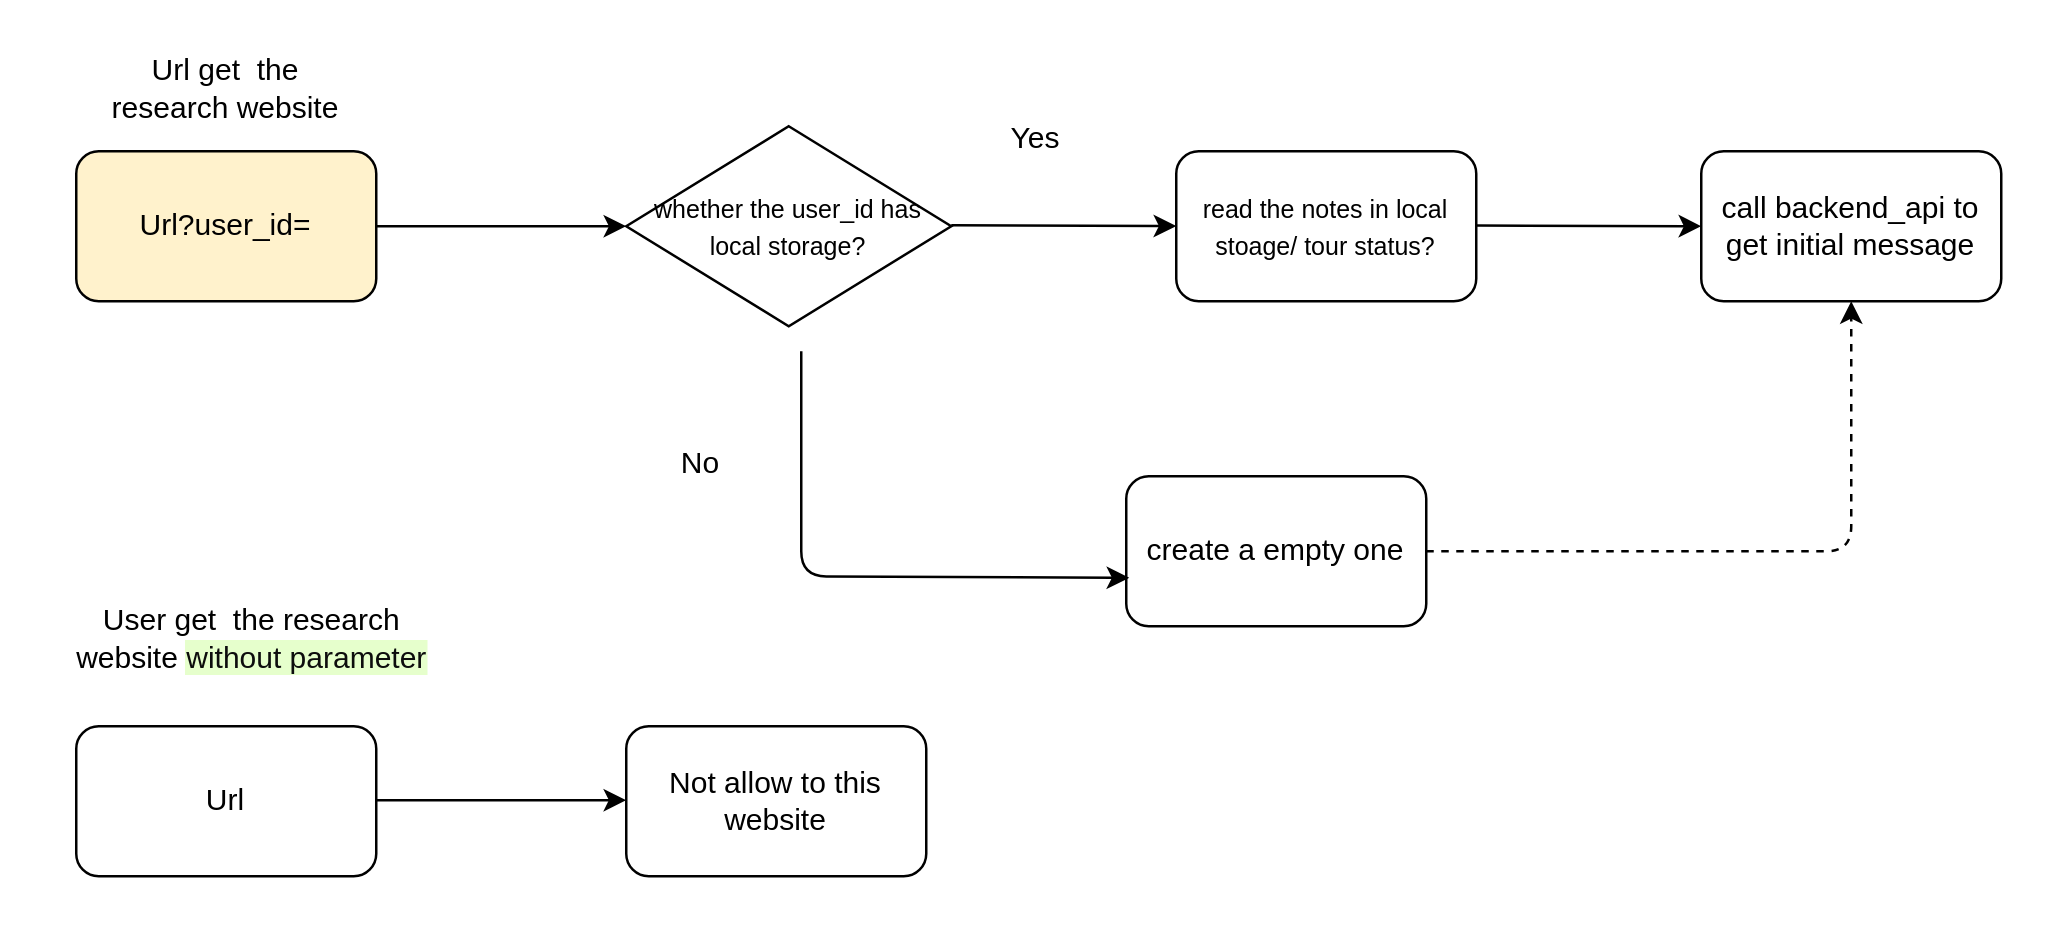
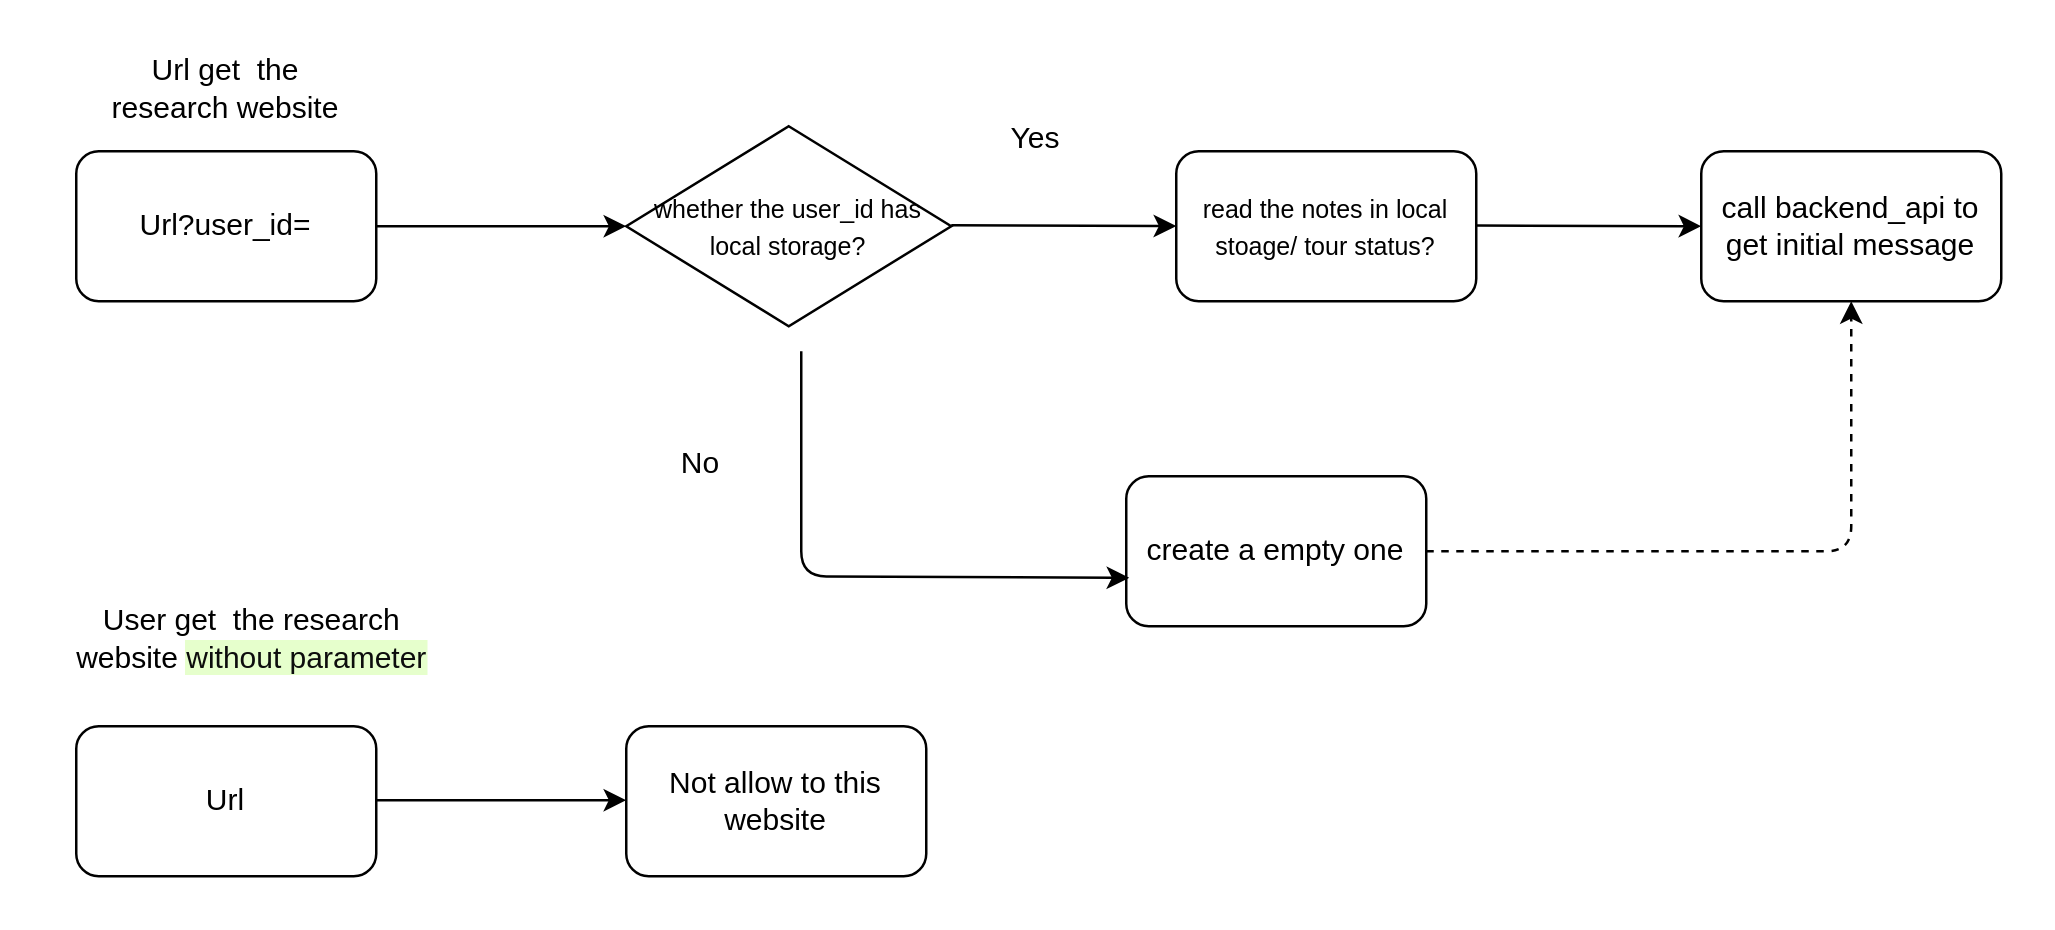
(226, 226) -> (226, 226)
